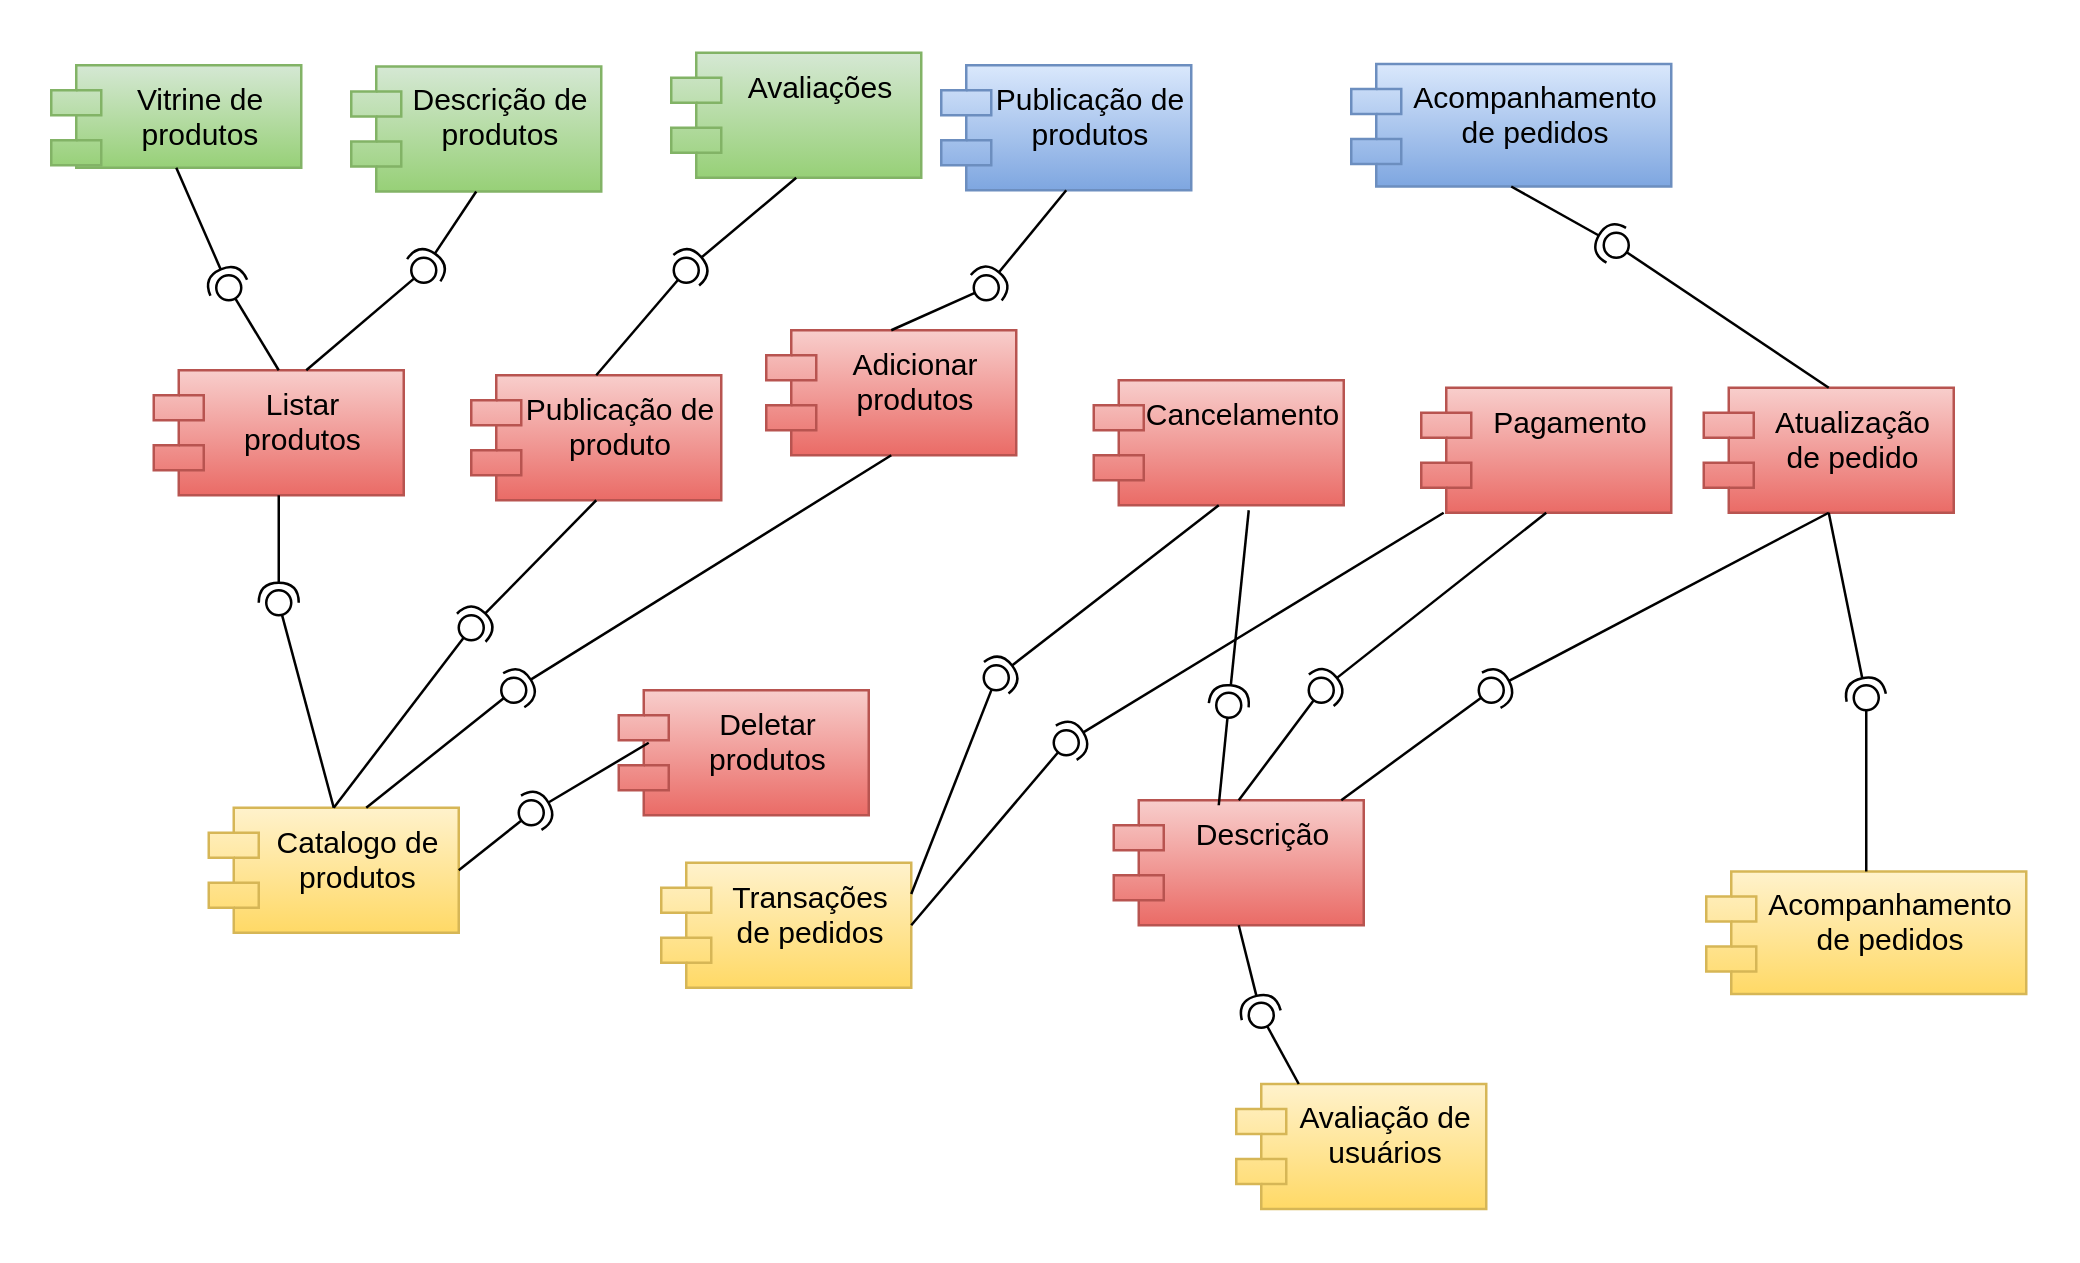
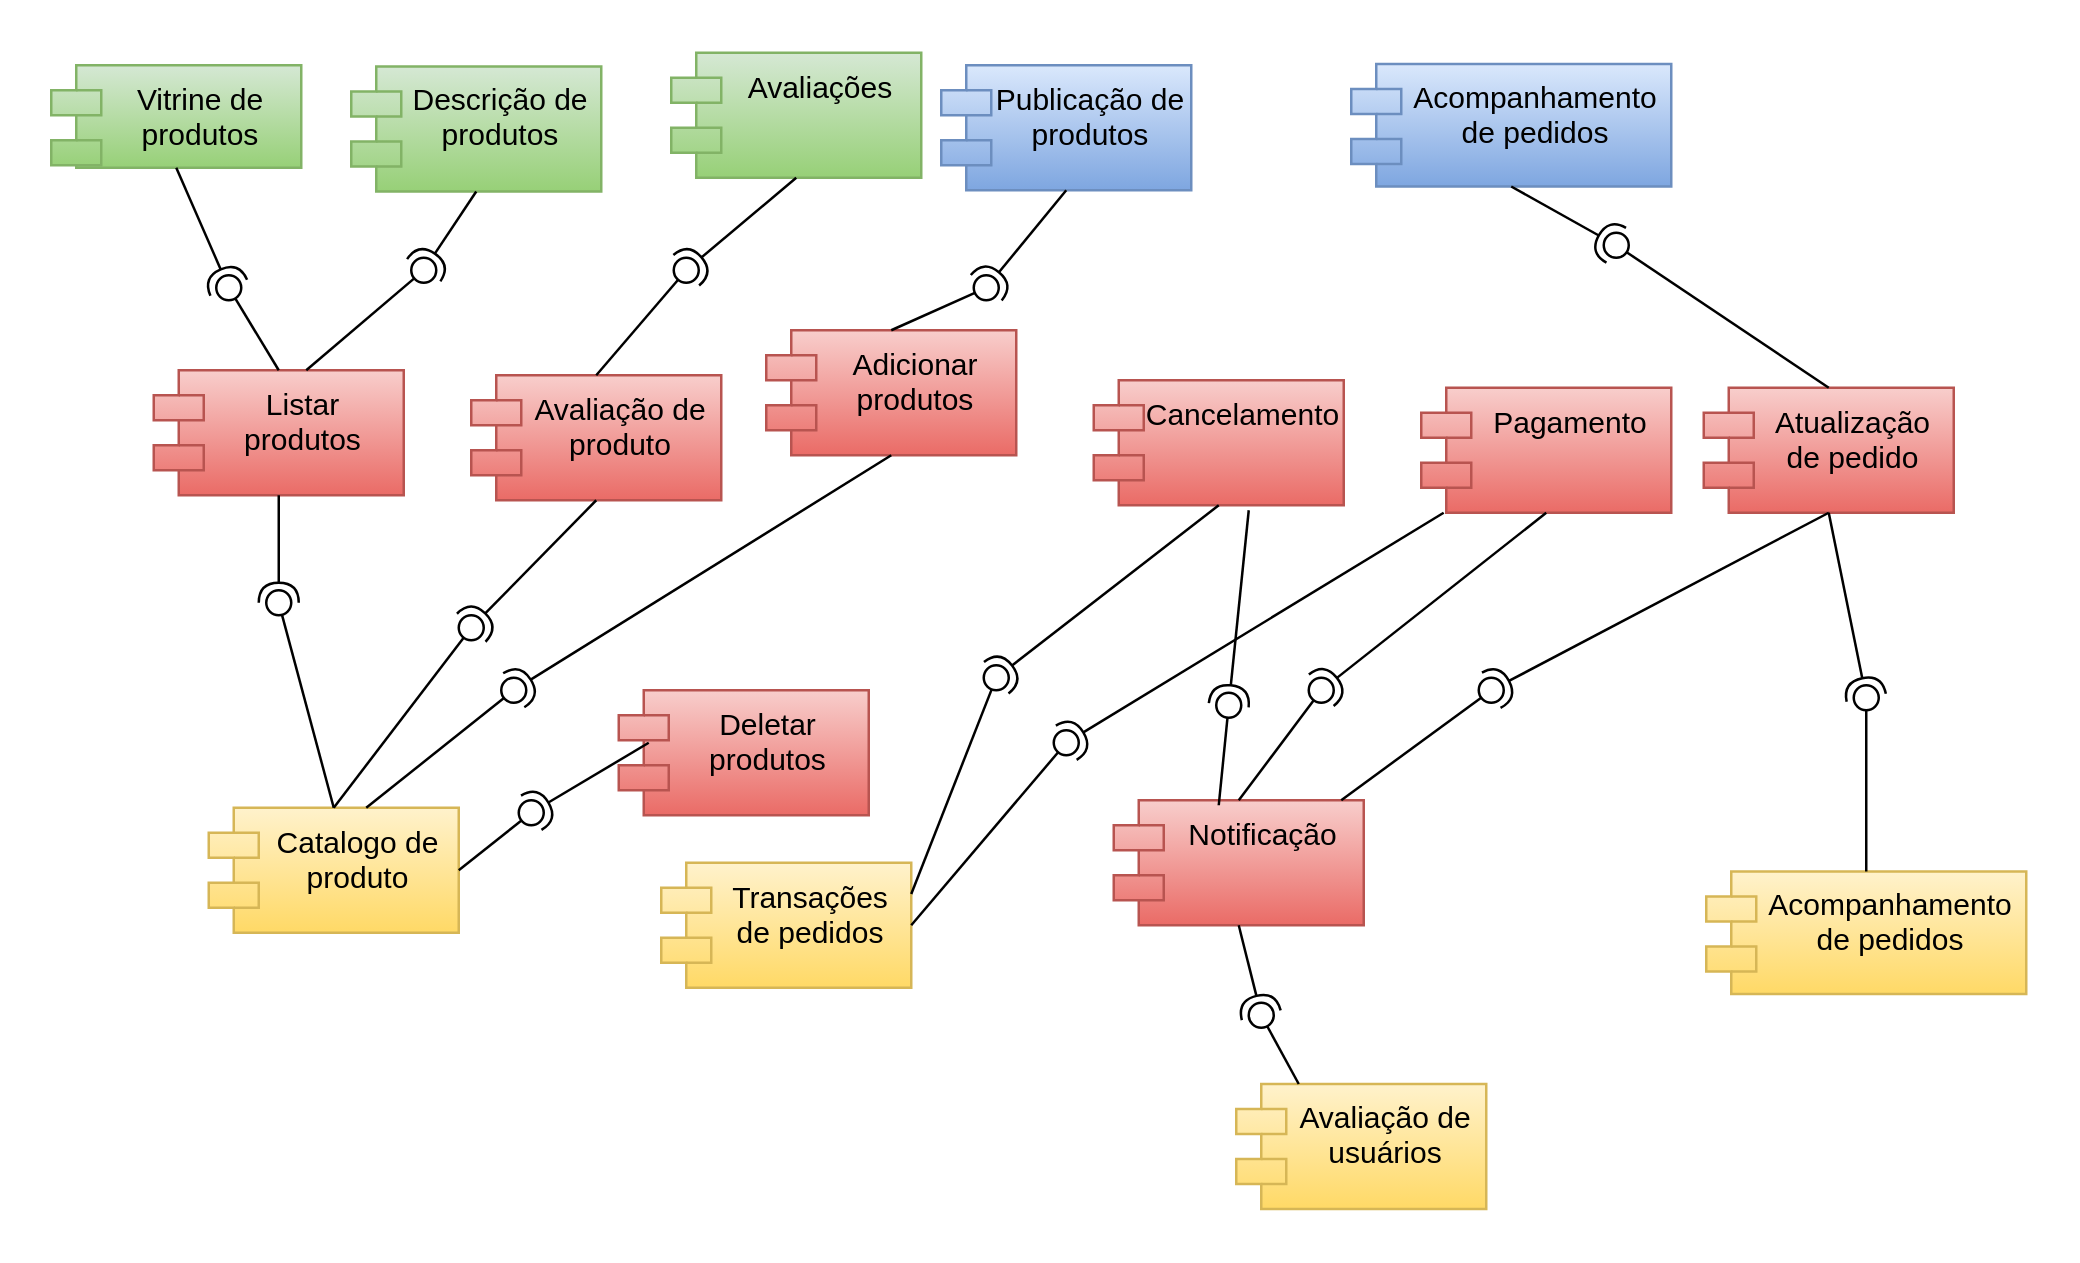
(621, 430) -> (621, 430)
(1264, 837) -> (1264, 837)
(359, 862) -> (359, 862)
